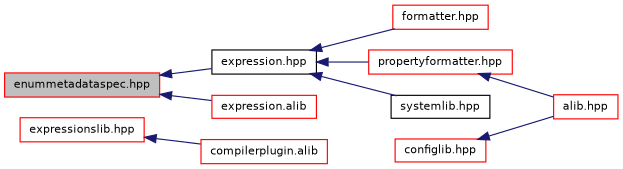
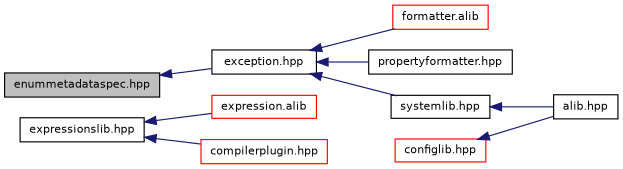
(440, 17) -> (440, 17)
(264, 62) -> (264, 62)
(440, 62) -> (440, 62)
(82, 85) -> (82, 85)
(521, 87) -> (527, 107)
(191, 98) -> (184, 117)
(586, 107) -> (586, 107)
(82, 130) -> (82, 130)
(264, 152) -> (264, 152)
